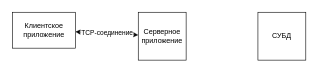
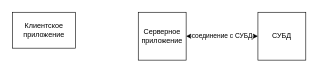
(106, 33) -> none
none -> (222, 36)
